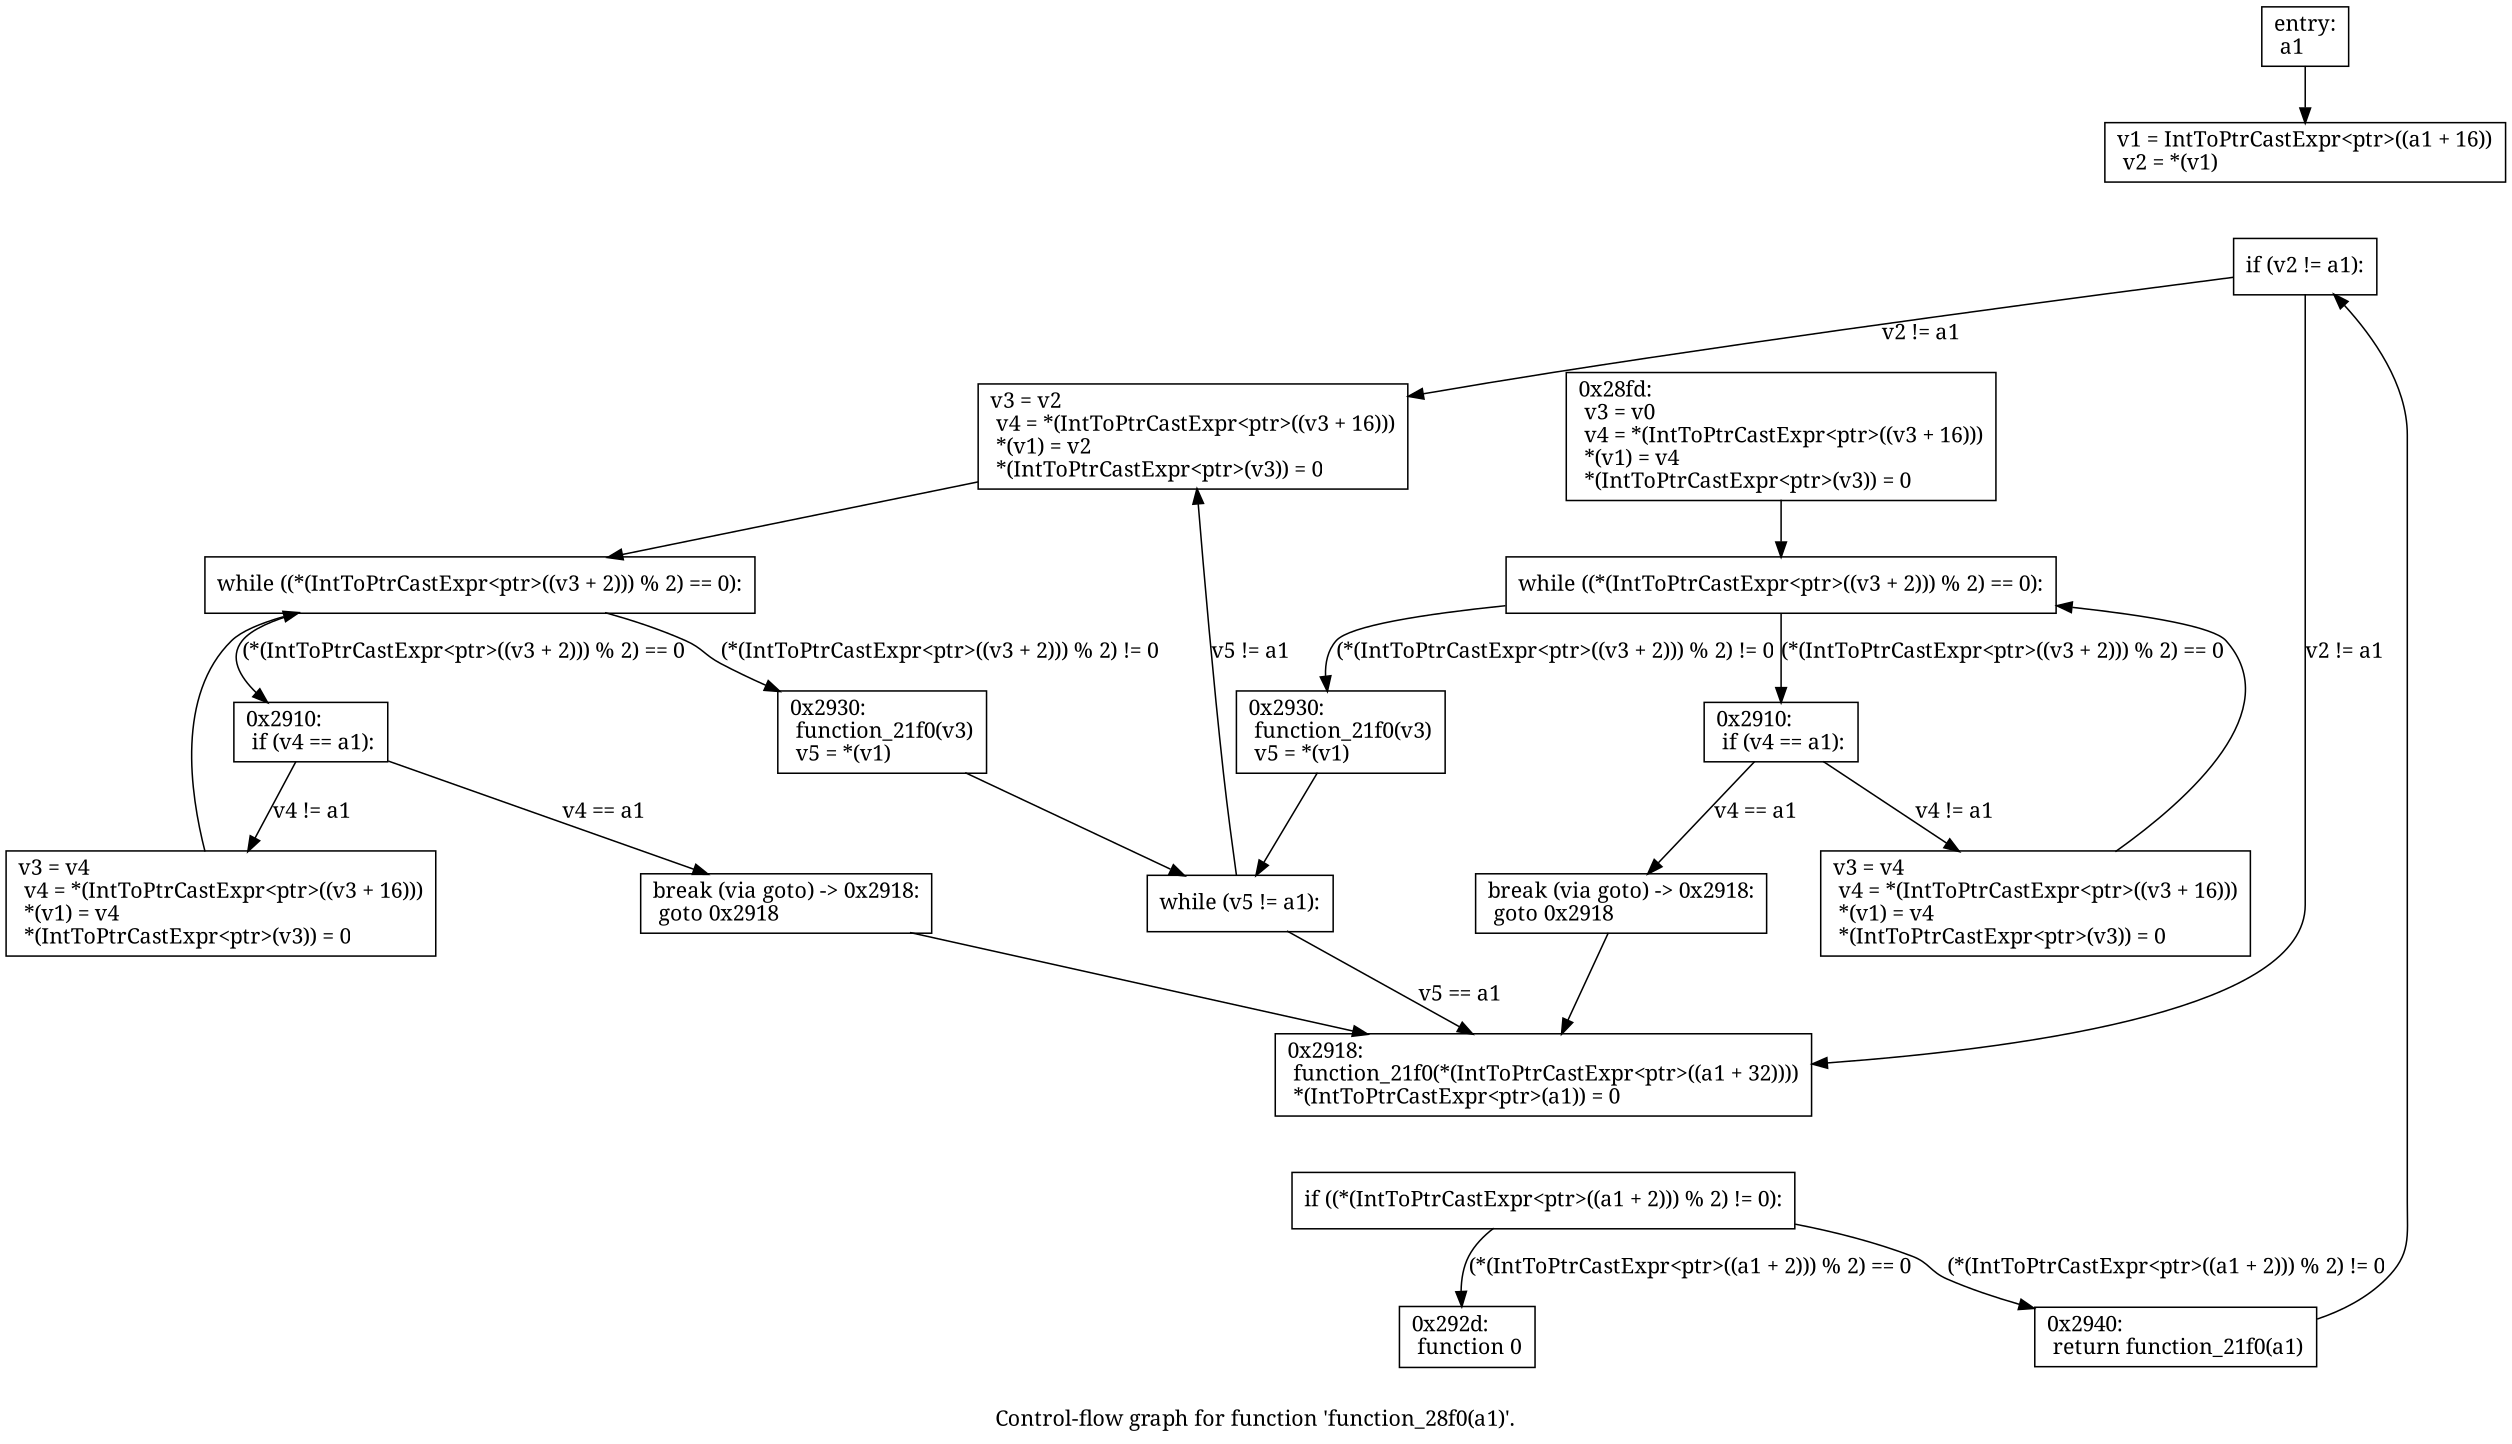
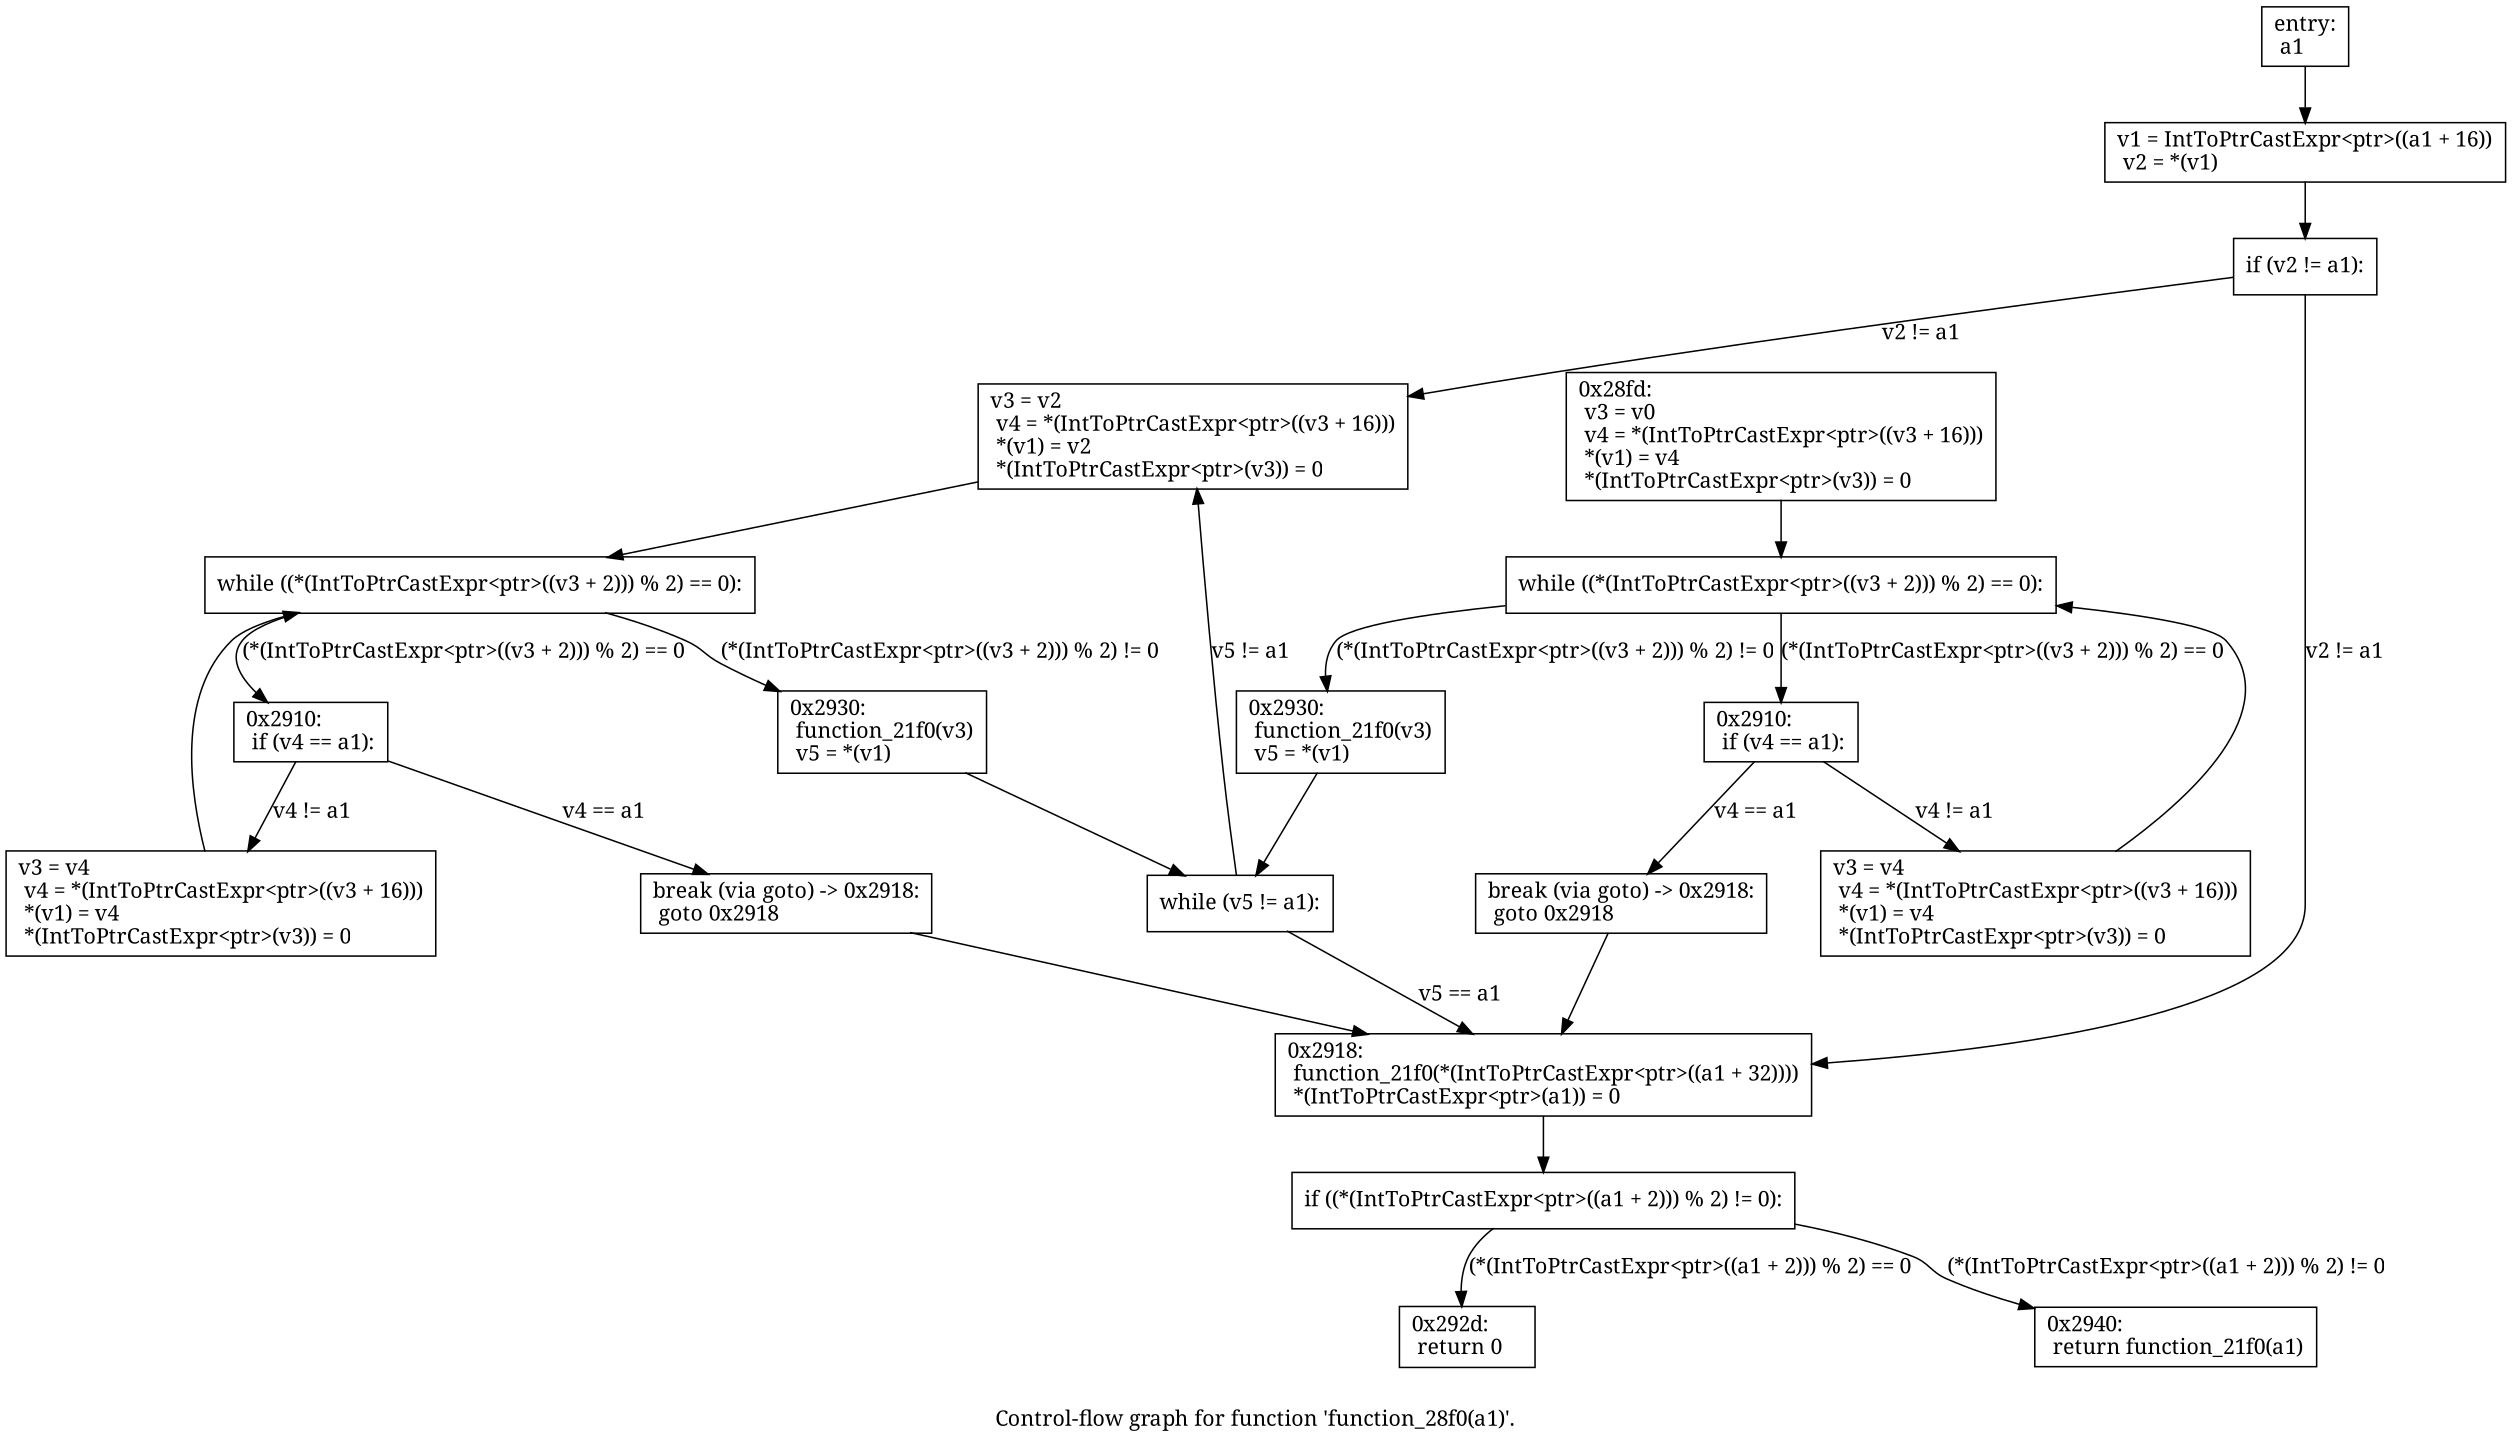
(2407, 827) -> (2305, 202)
none -> (1543, 1136)
(1467, 1348) -> (1457, 1348)
